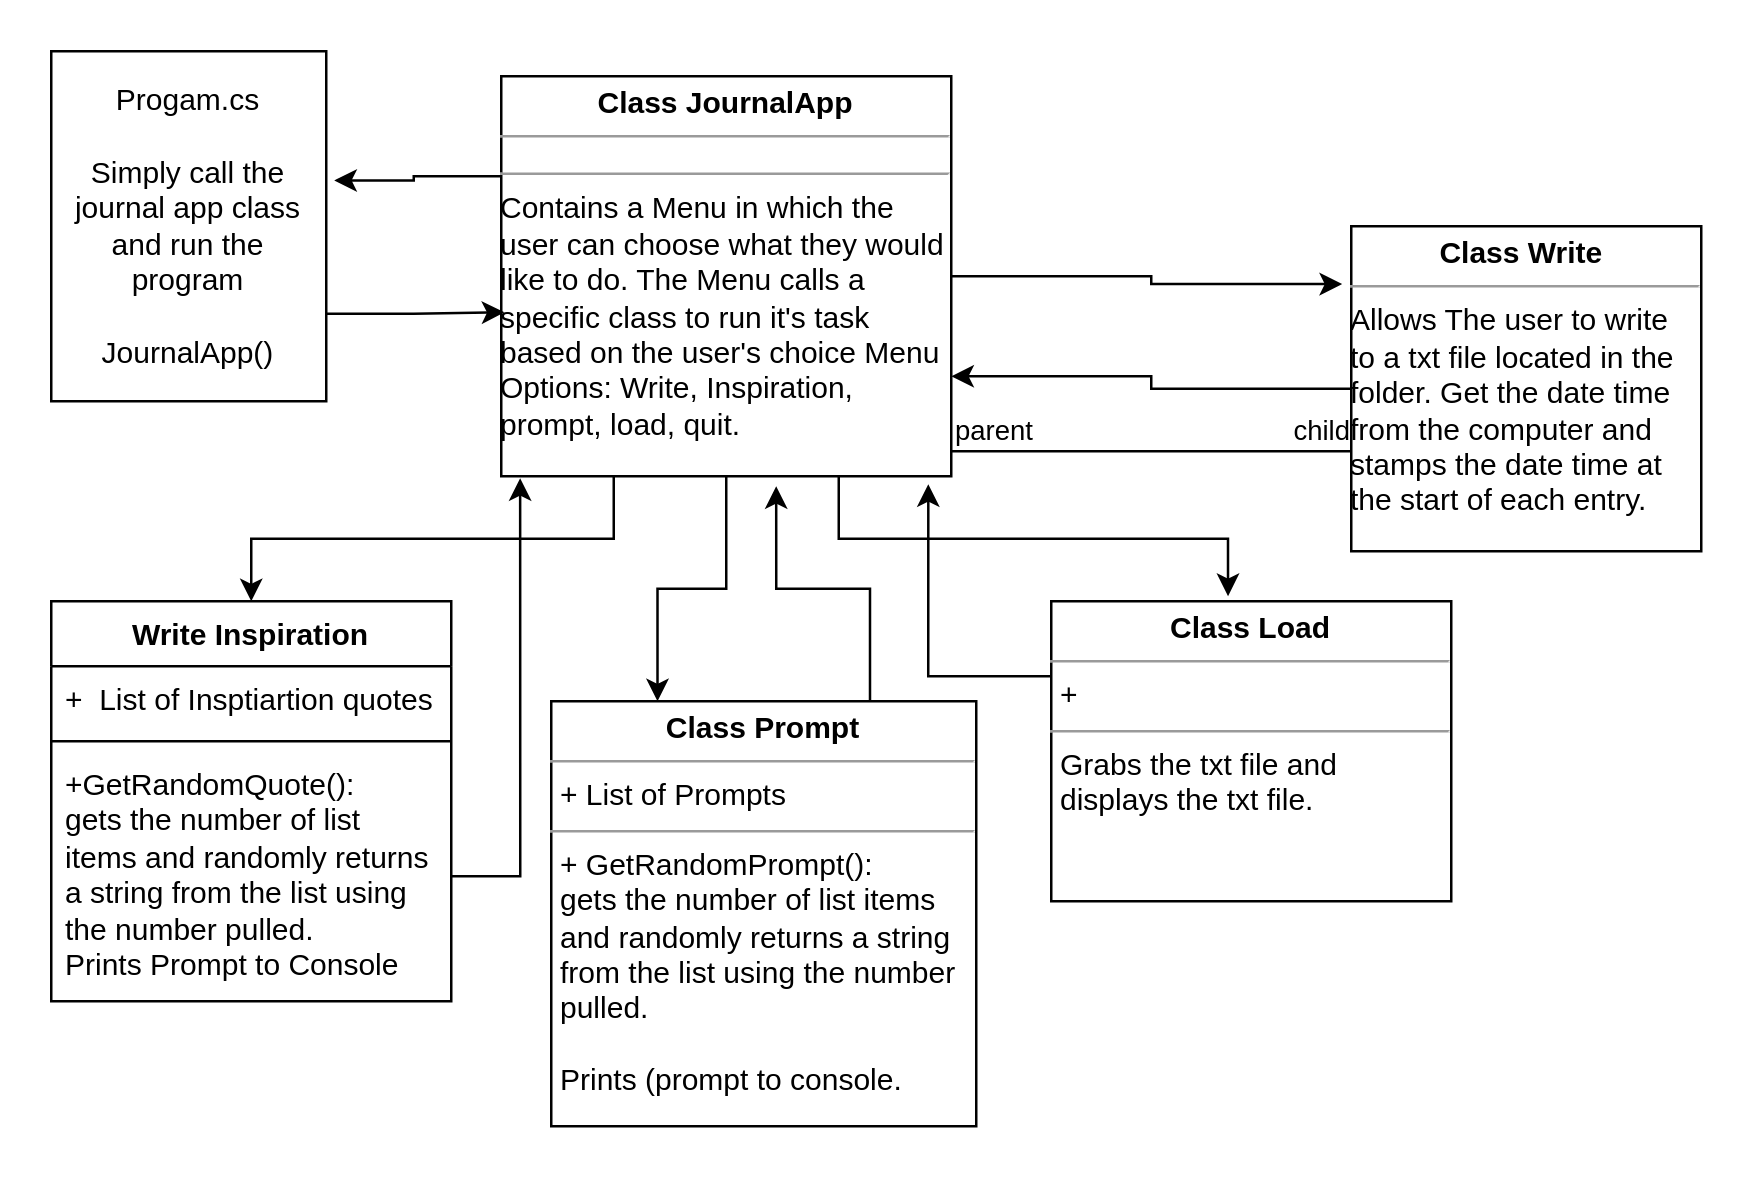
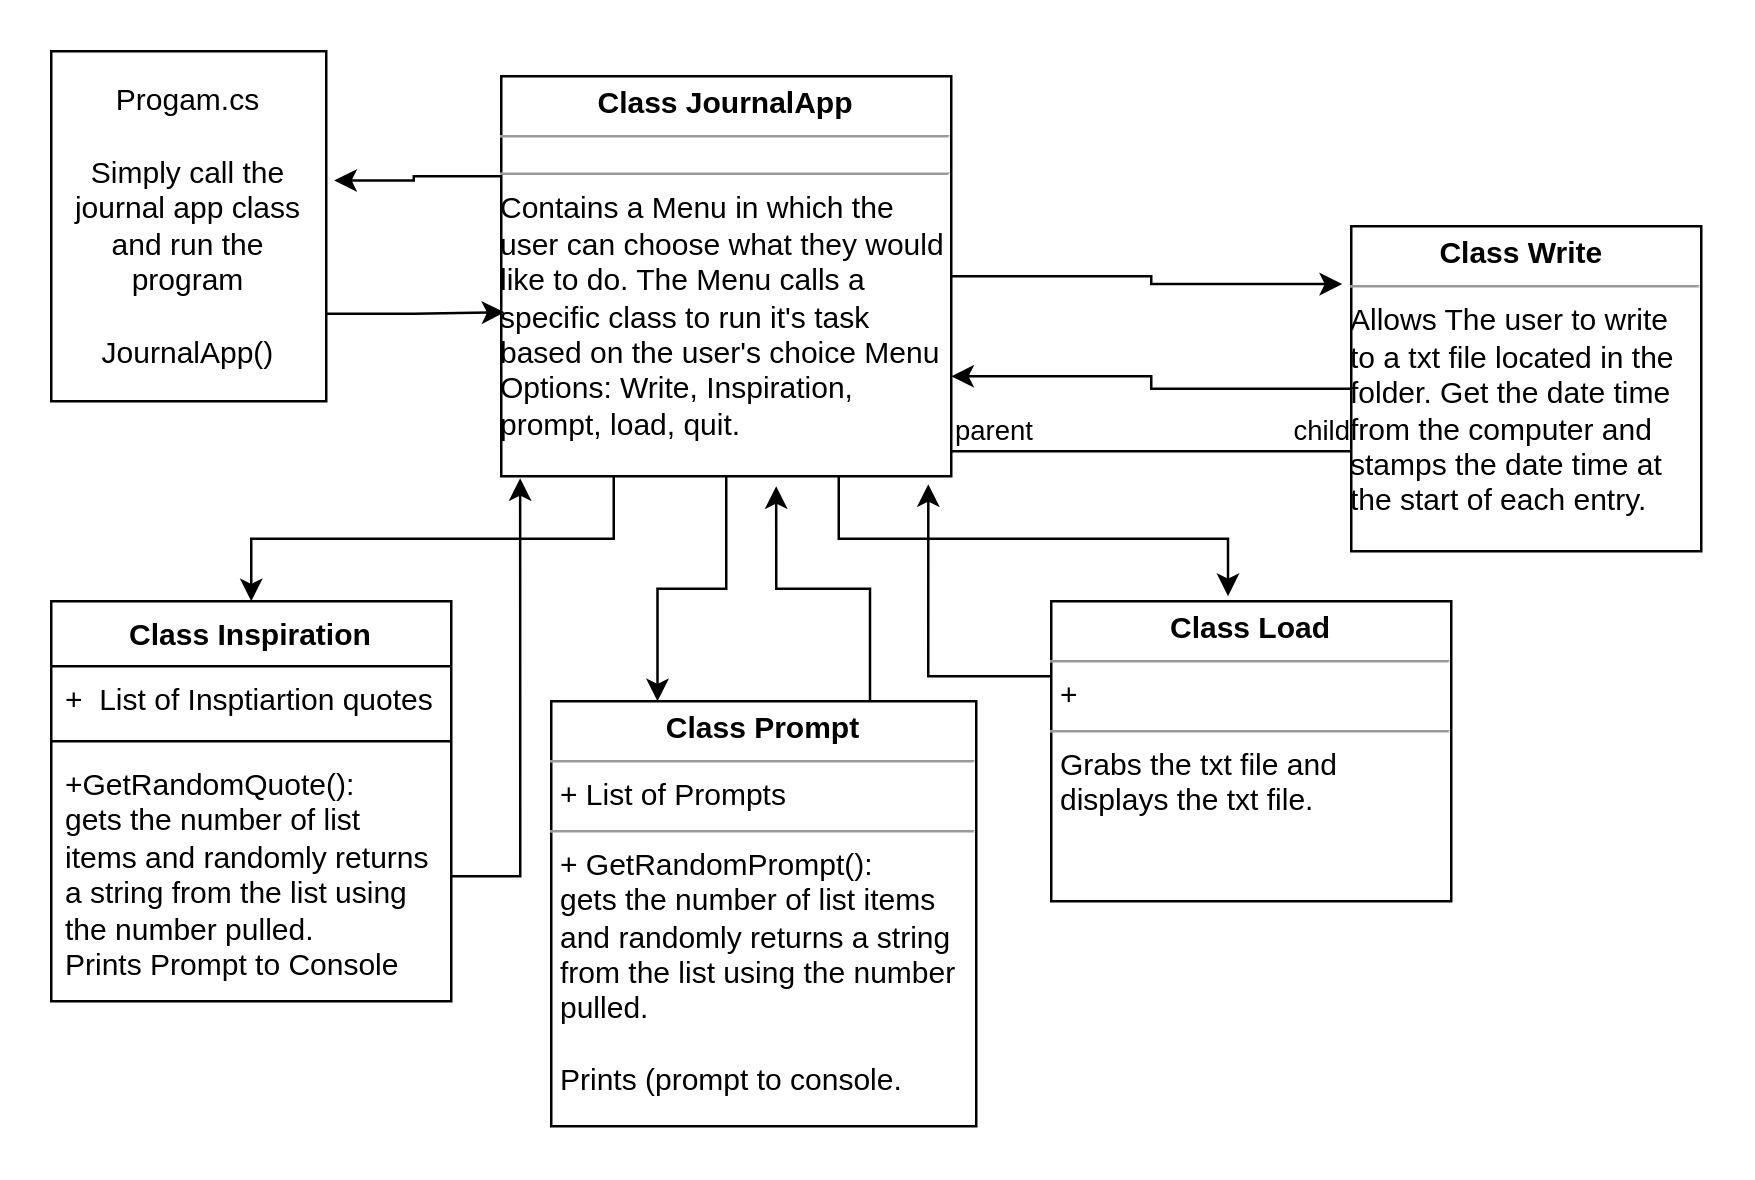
(251, 637) -> (251, 637)
